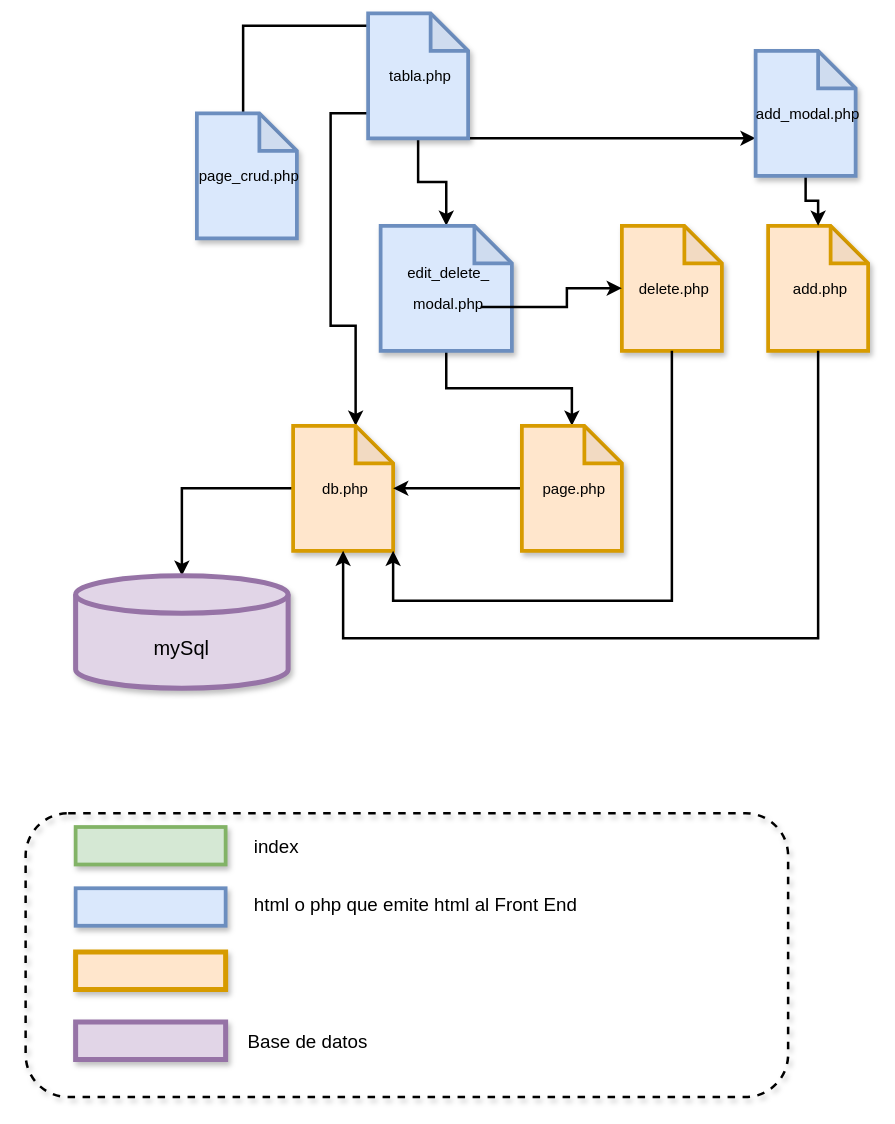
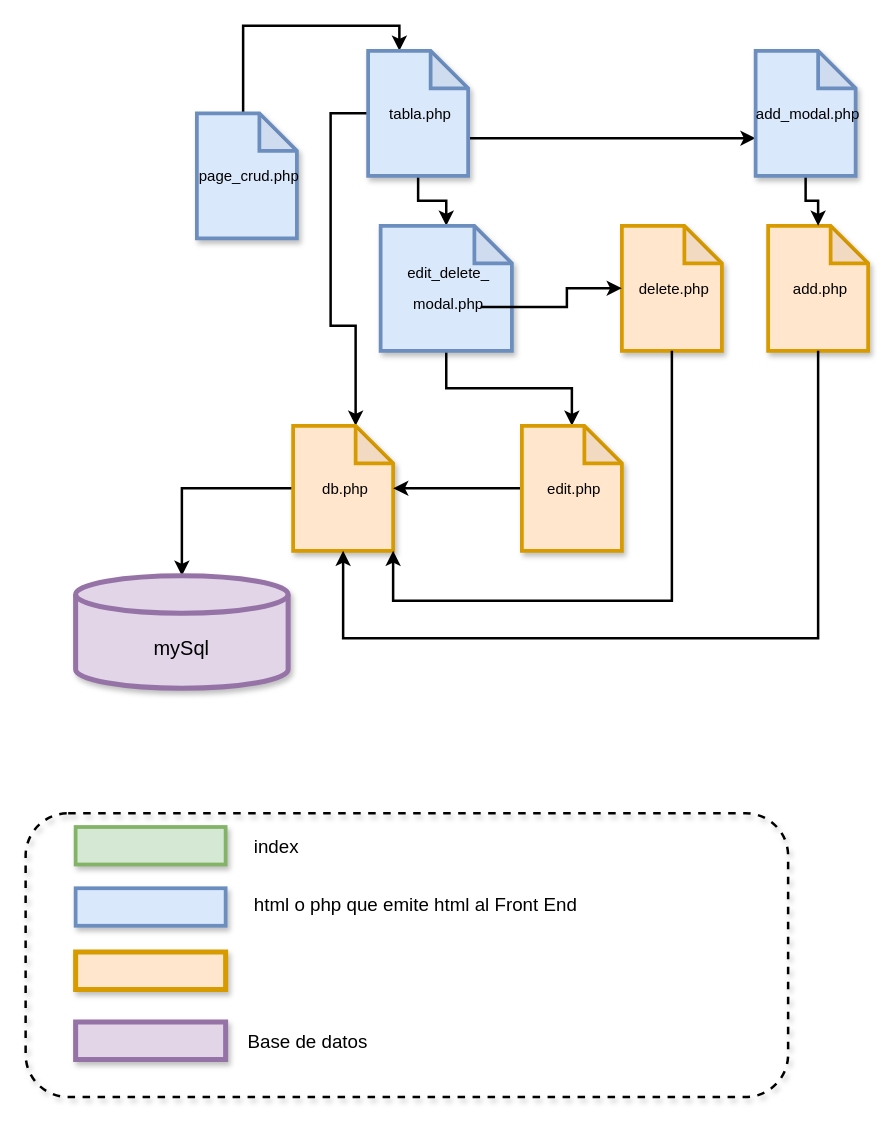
(418, 76) -> (418, 113)
(574, 488) -> (574, 488)
